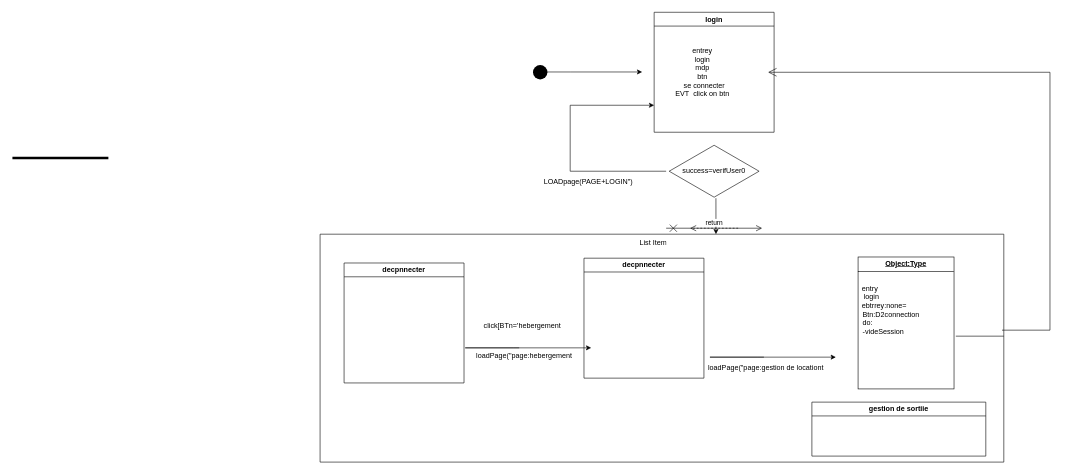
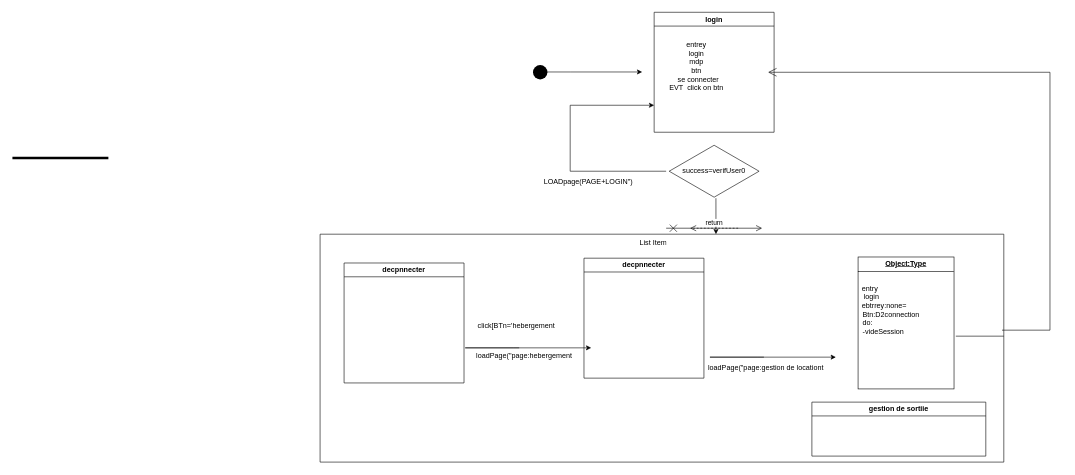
(702, 72) -> (696, 66)
(522, 326) -> (516, 326)
